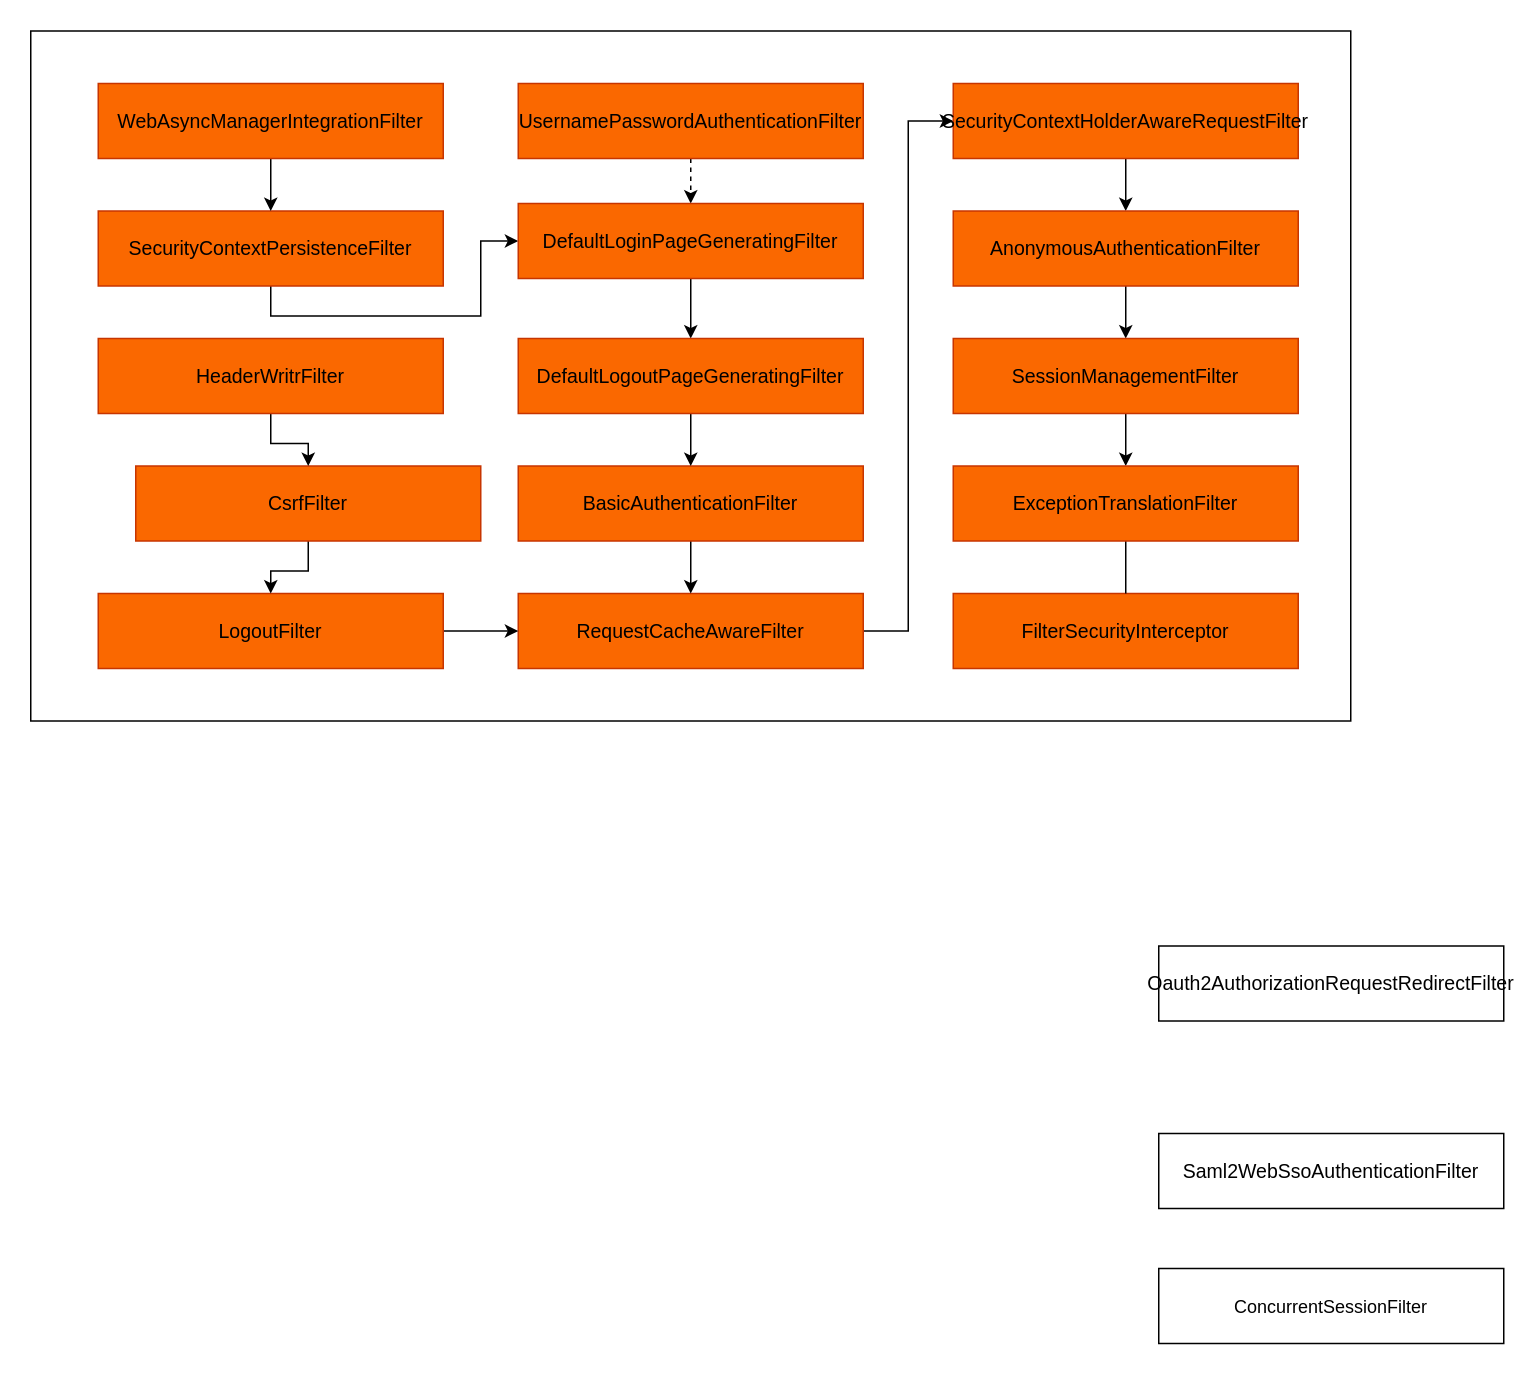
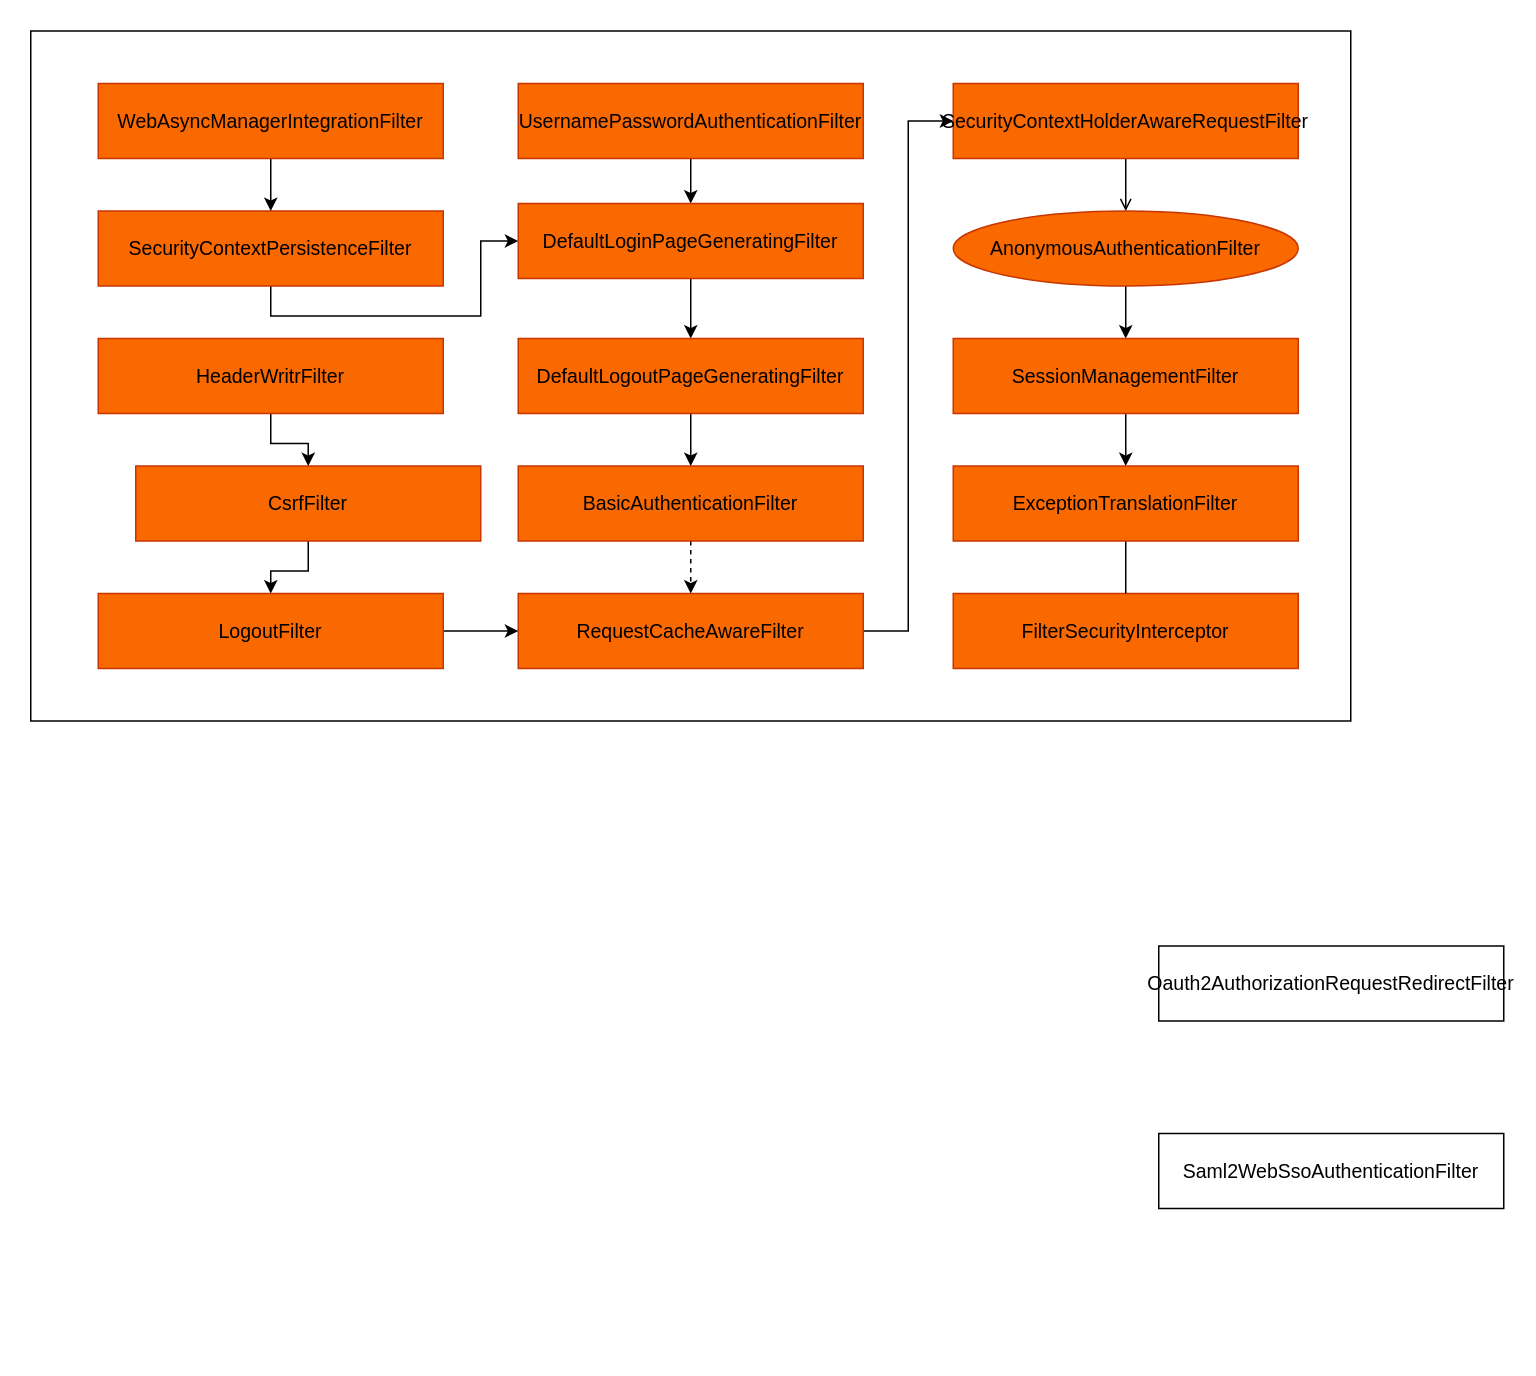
(691, 177) -> (691, 177)
(1126, 199) -> (1126, 201)
(1126, 248) -> (1126, 248)
(691, 563) -> (691, 563)
(1331, 1306) -> none
